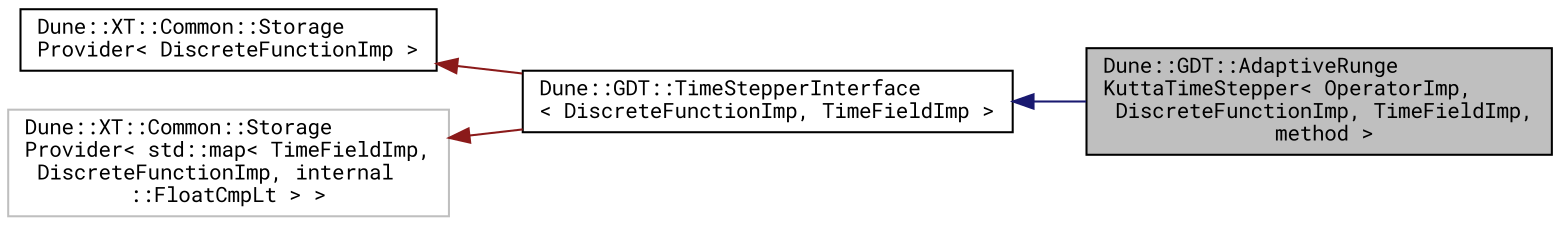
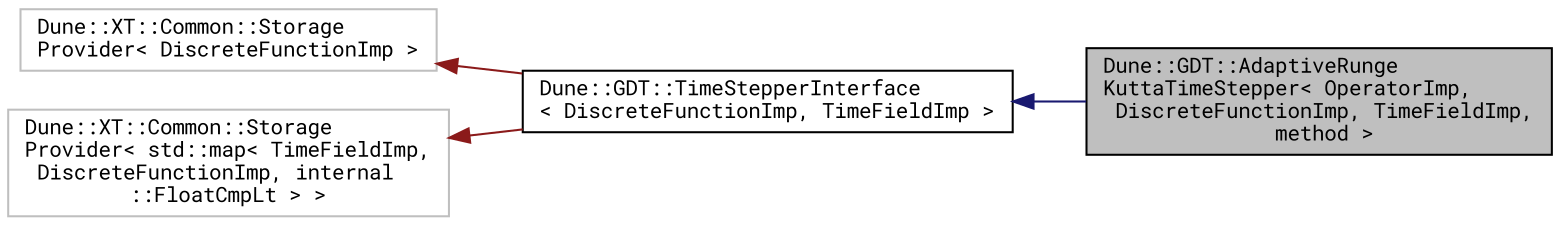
(229, 40) -> (229, 40)
